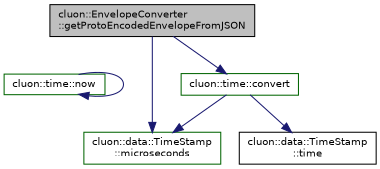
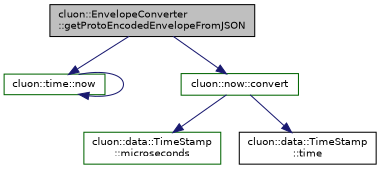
(152, 79) -> (103, 53)
(240, 84) -> (240, 84)
